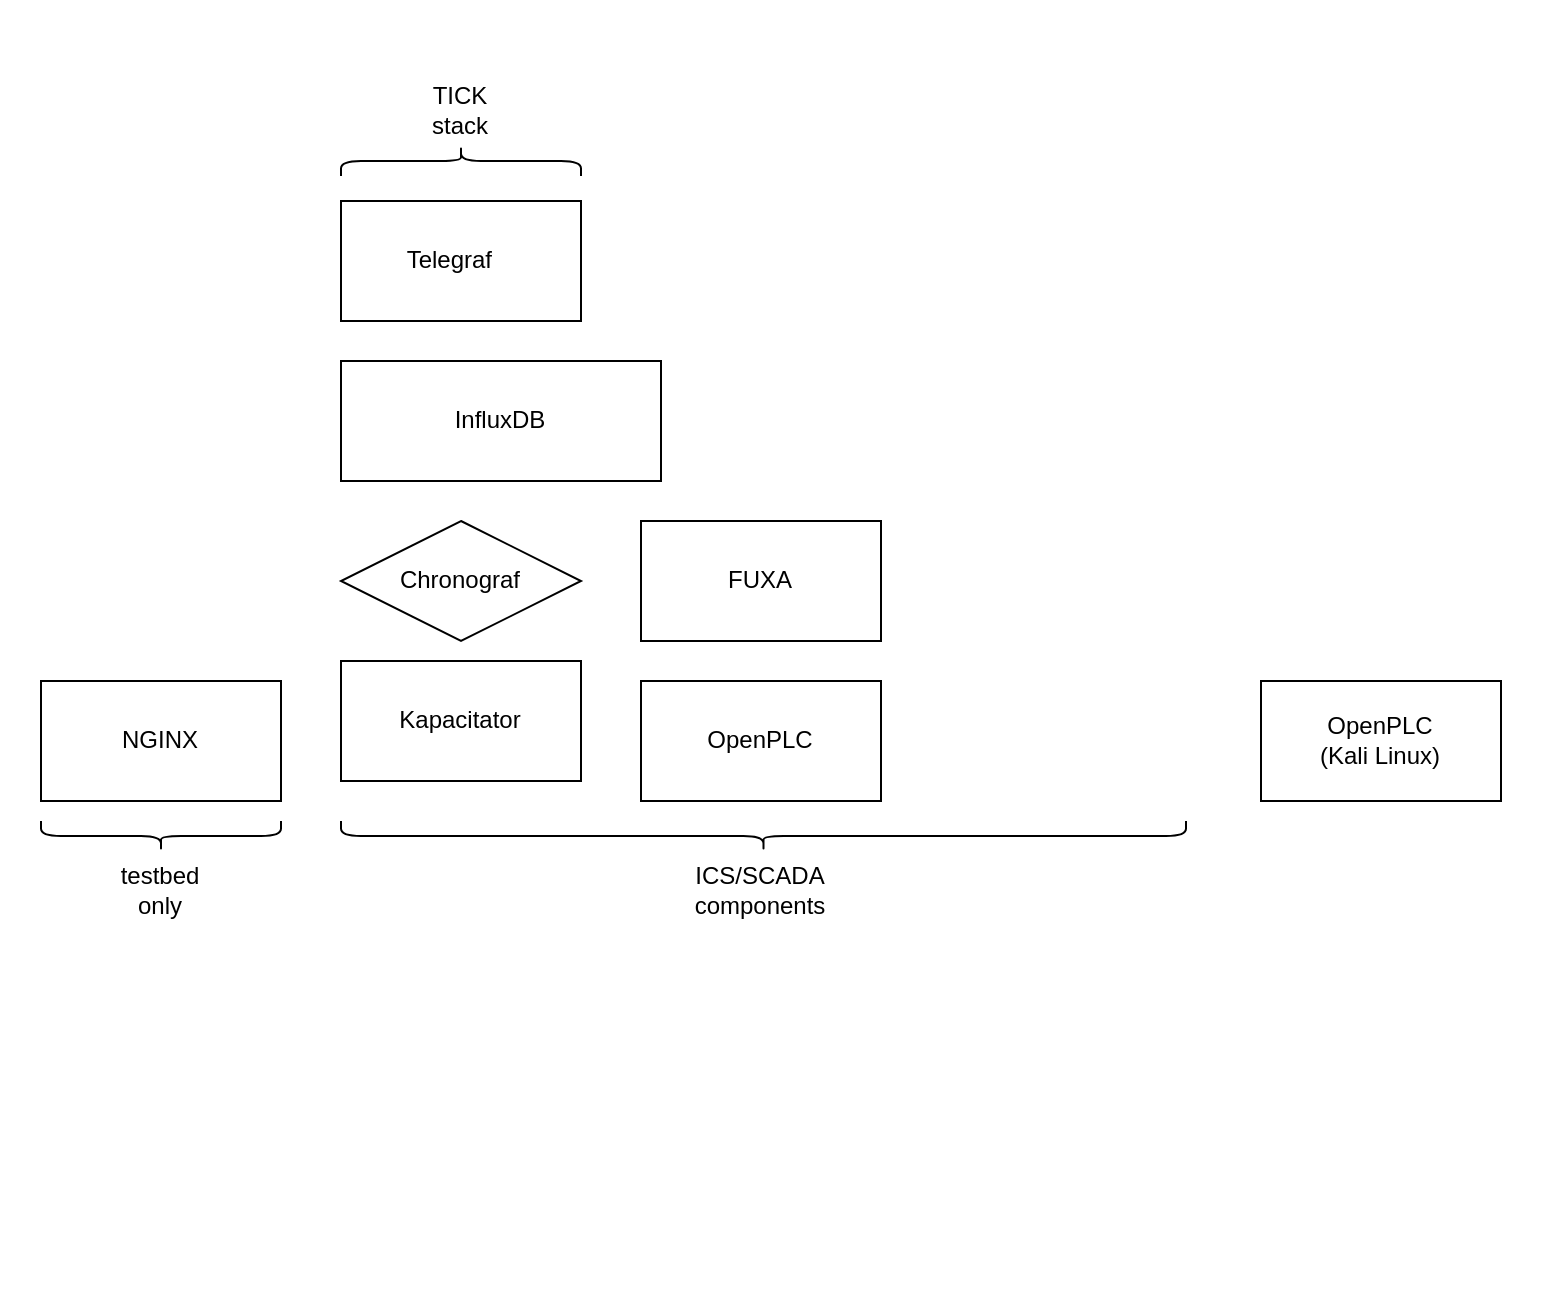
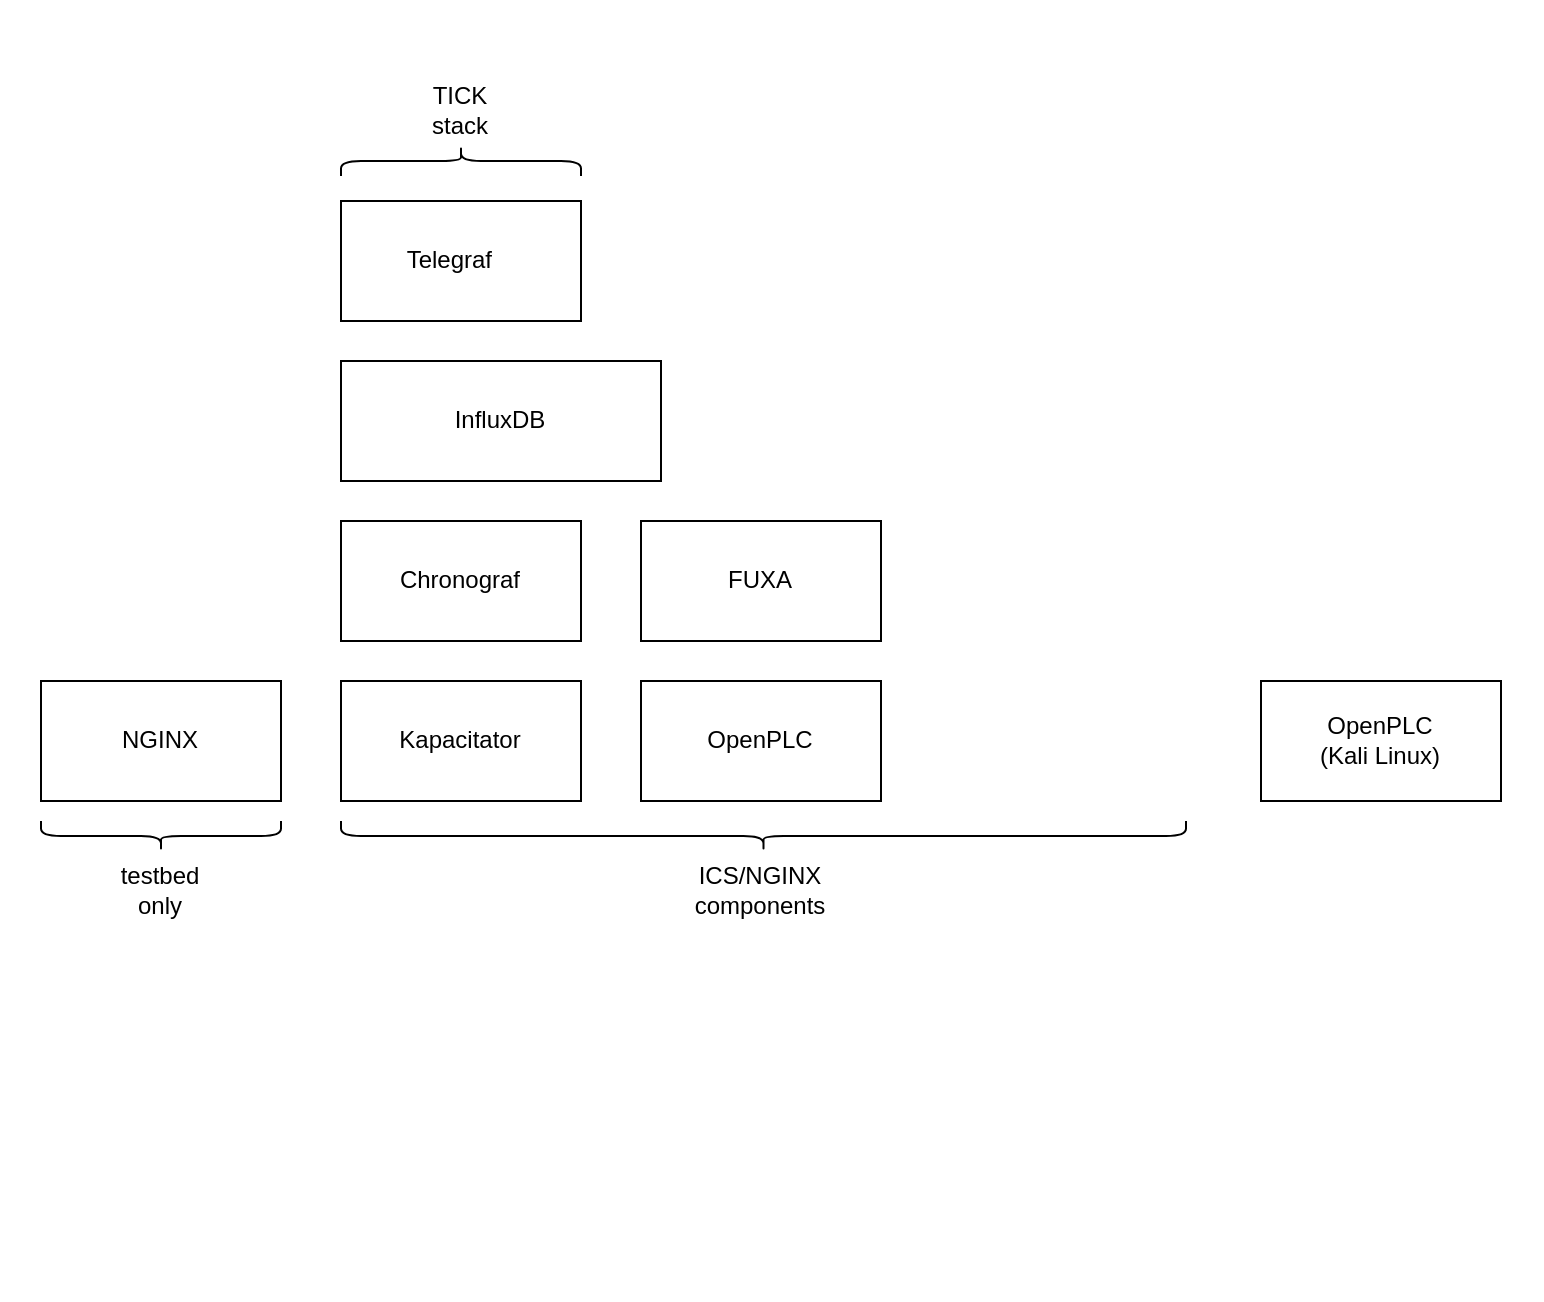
(461, 581) -> (461, 581)
(461, 721) -> (461, 741)
(761, 891) -> (761, 891)
